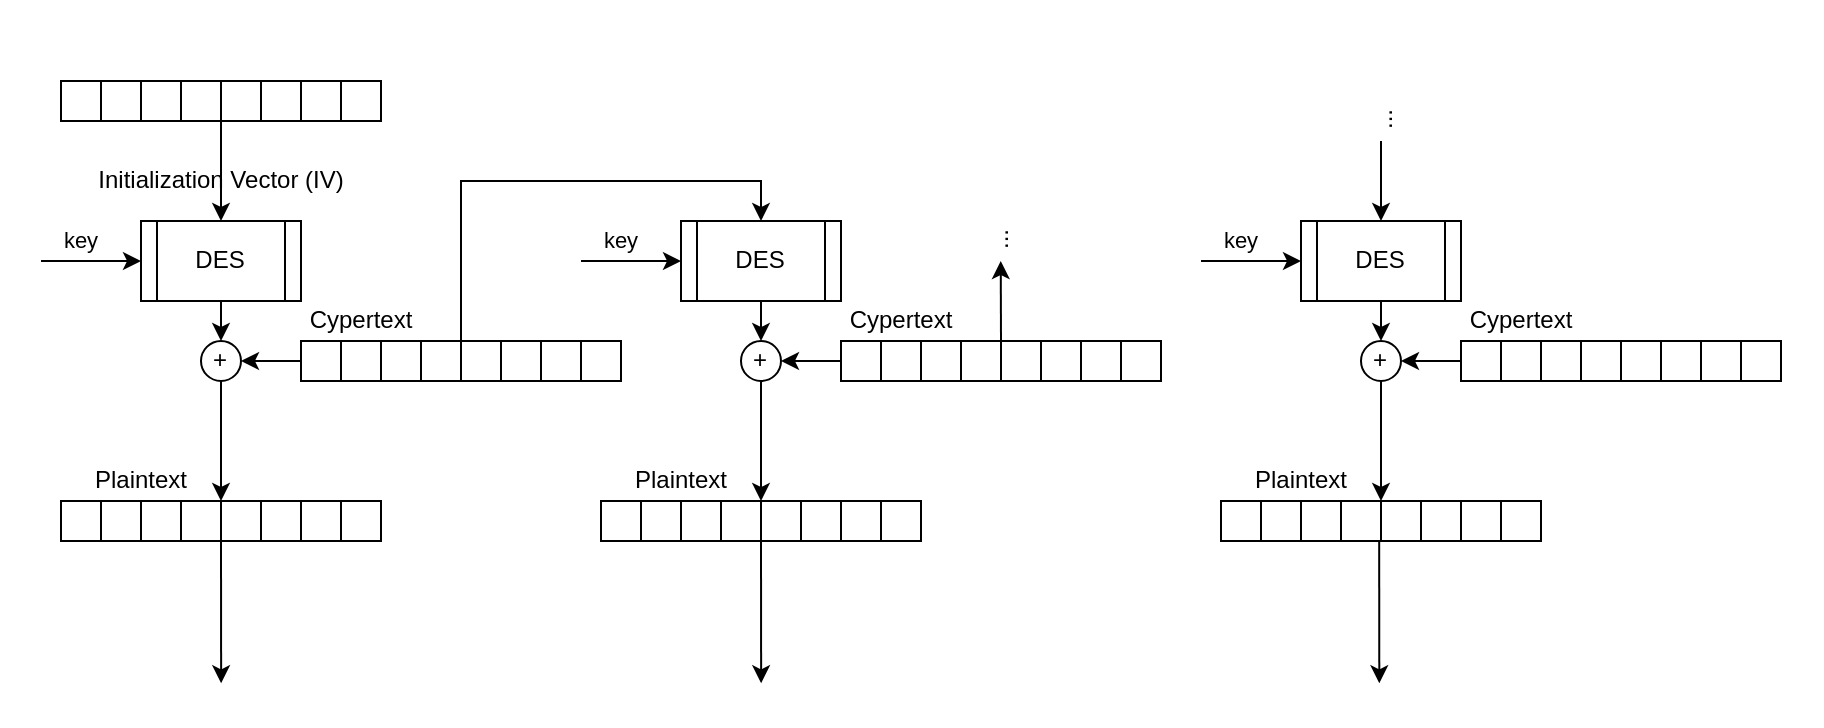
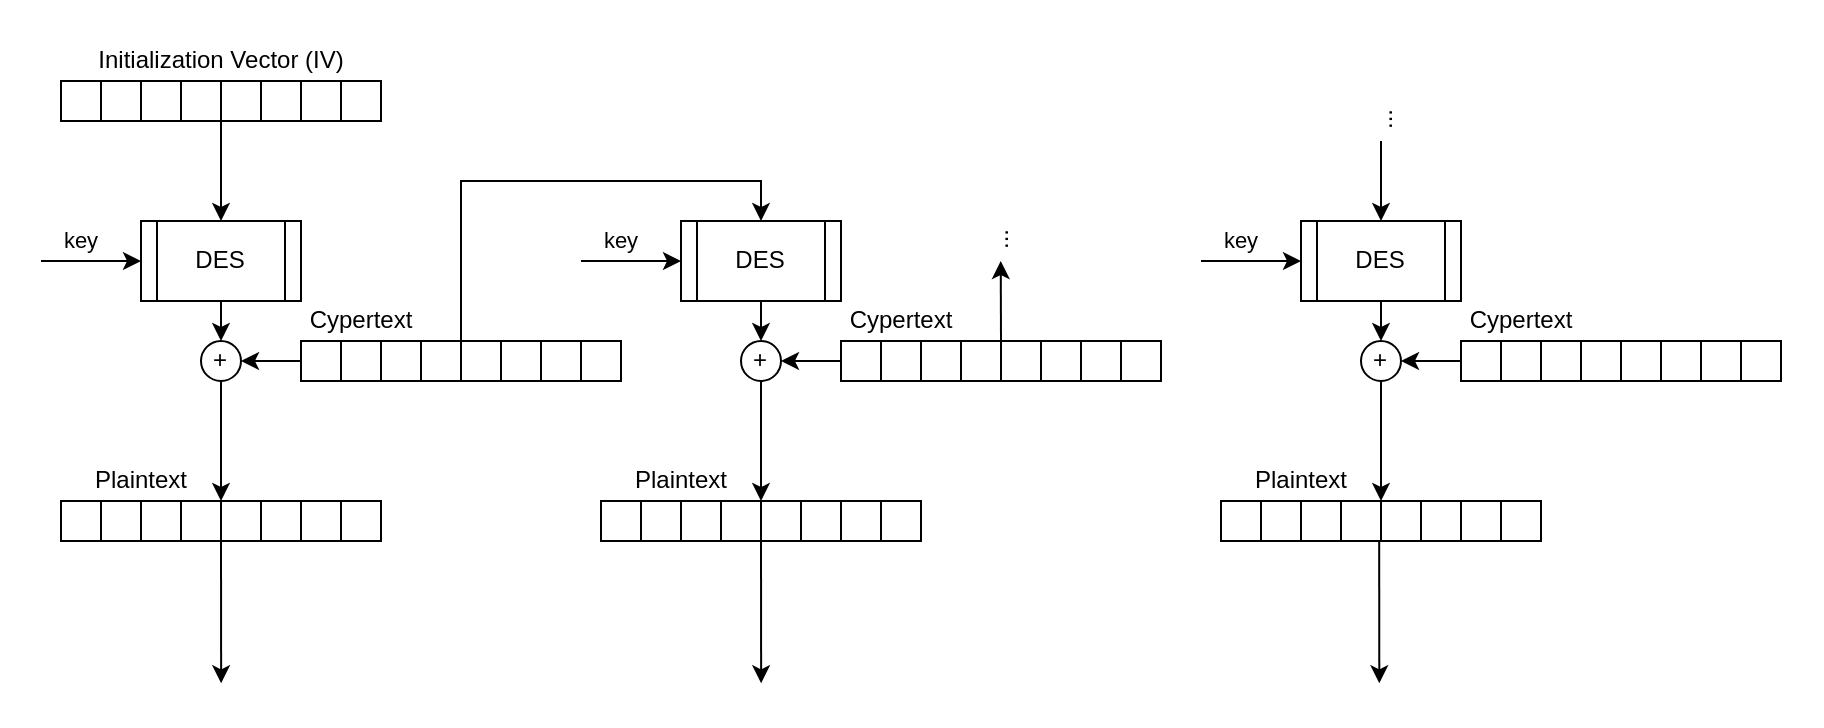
(221, 181) -> (221, 61)
